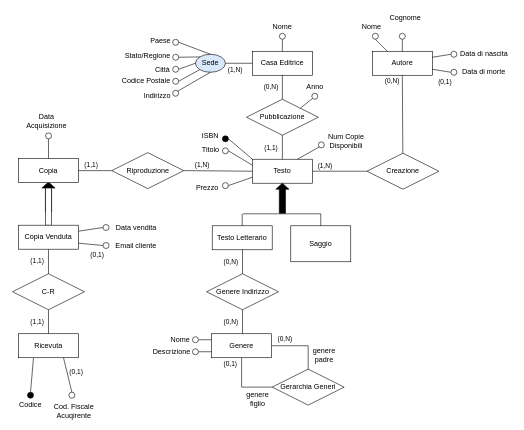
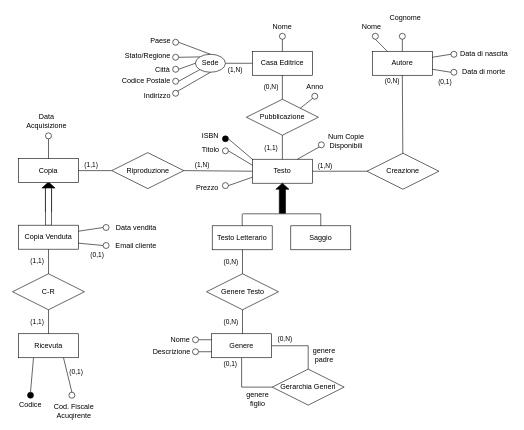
(210, 63) -> (210, 63)
(321, 244) -> (321, 238)
(243, 292) -> (243, 292)
